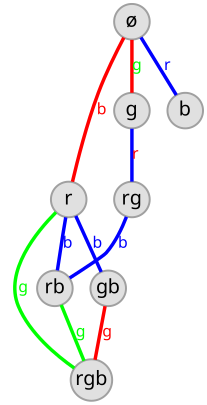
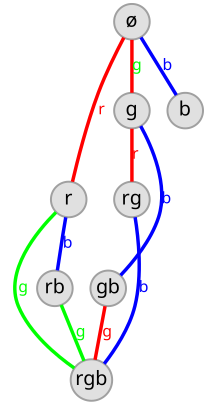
(167, 66) -> (167, 66)
(102, 111) -> (102, 111)
(132, 155) -> (132, 155)
(88, 244) -> (161, 205)
(105, 254) -> (137, 294)
